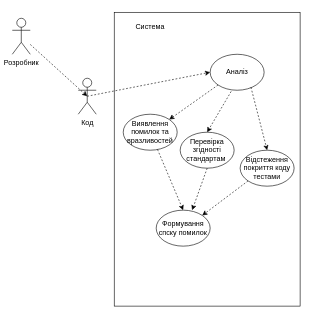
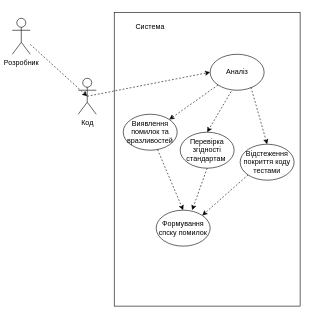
(267, 168) -> (267, 162)
